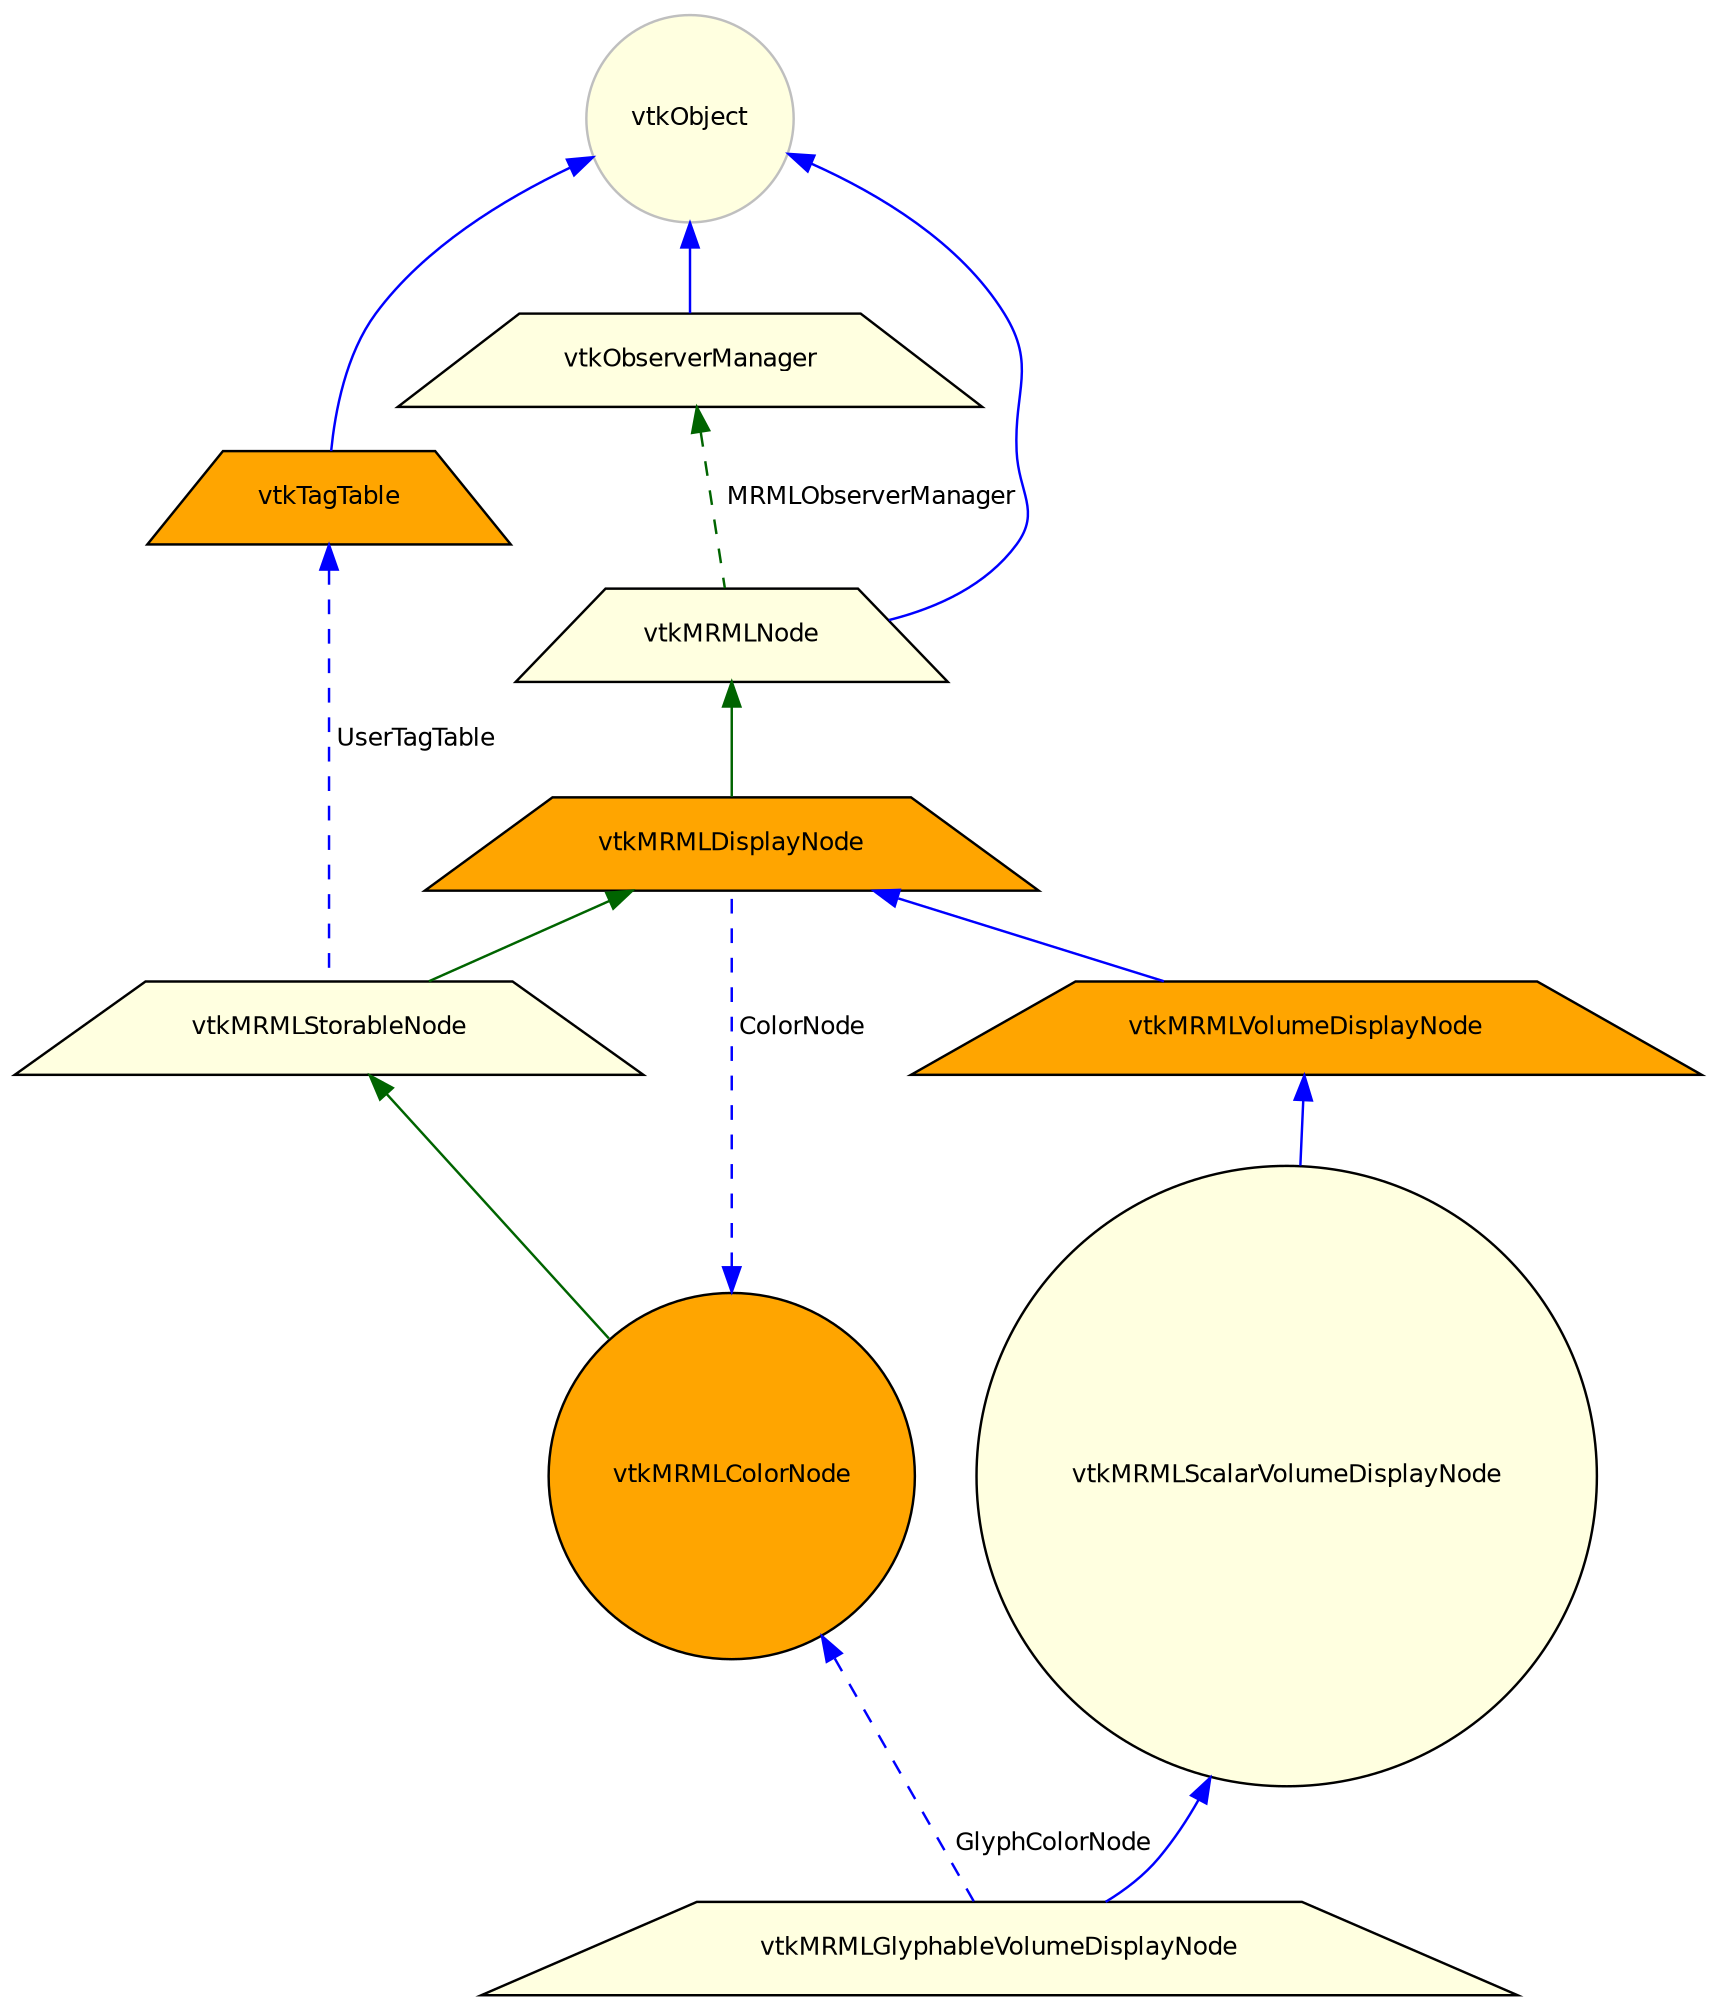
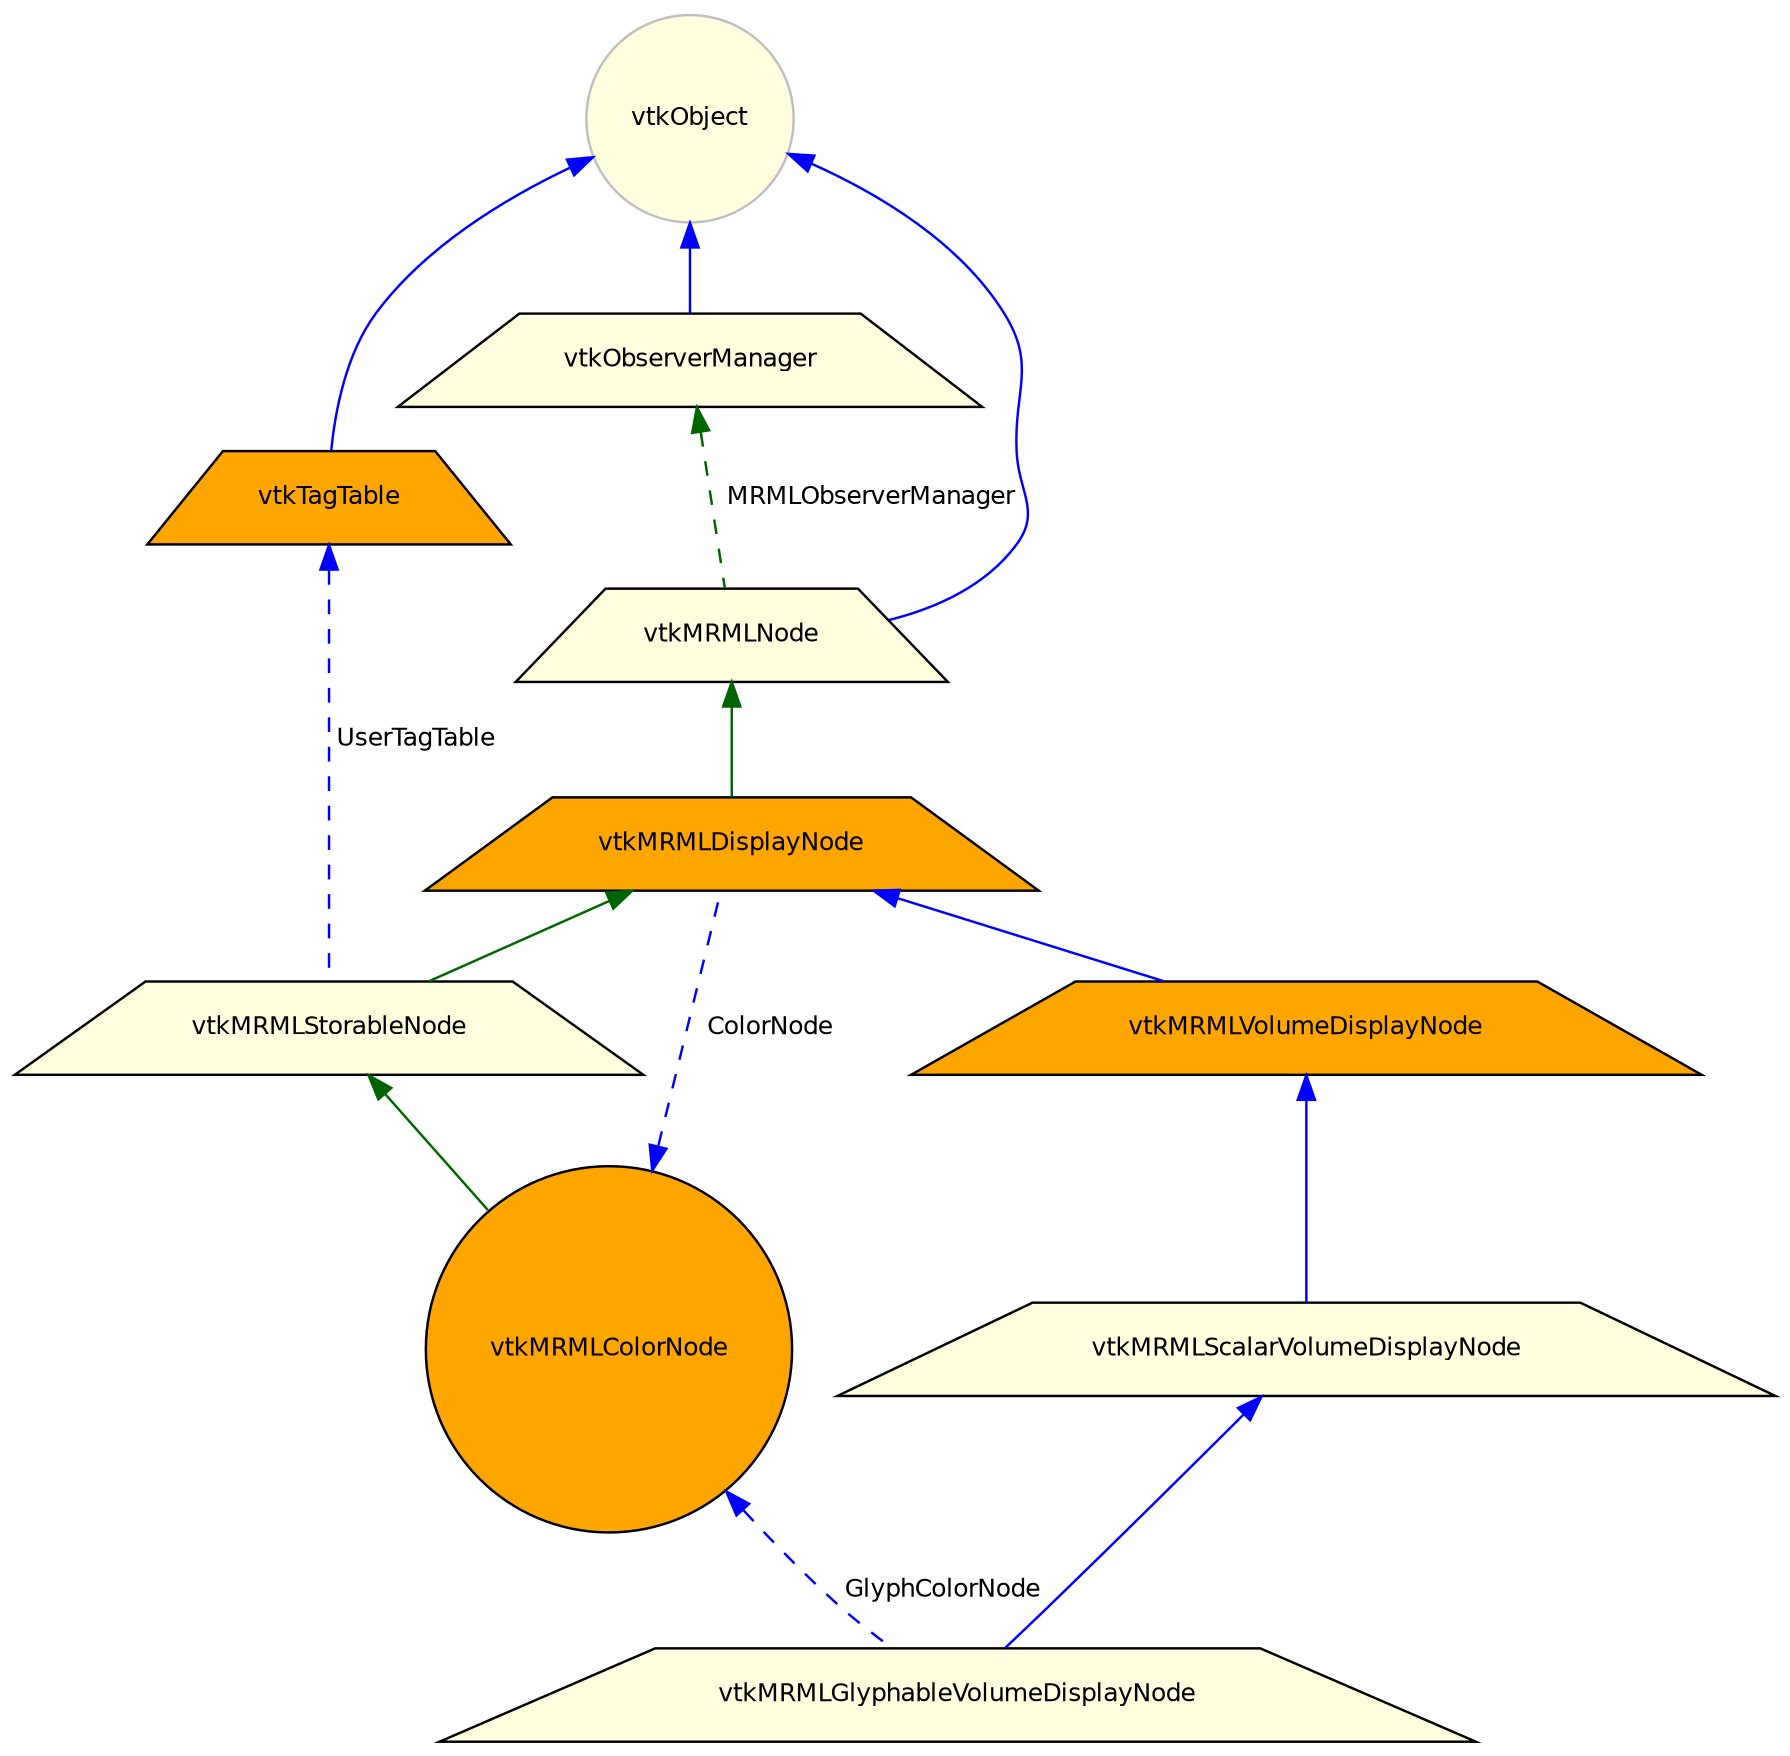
(1287, 1476) -> (1306, 1349)
